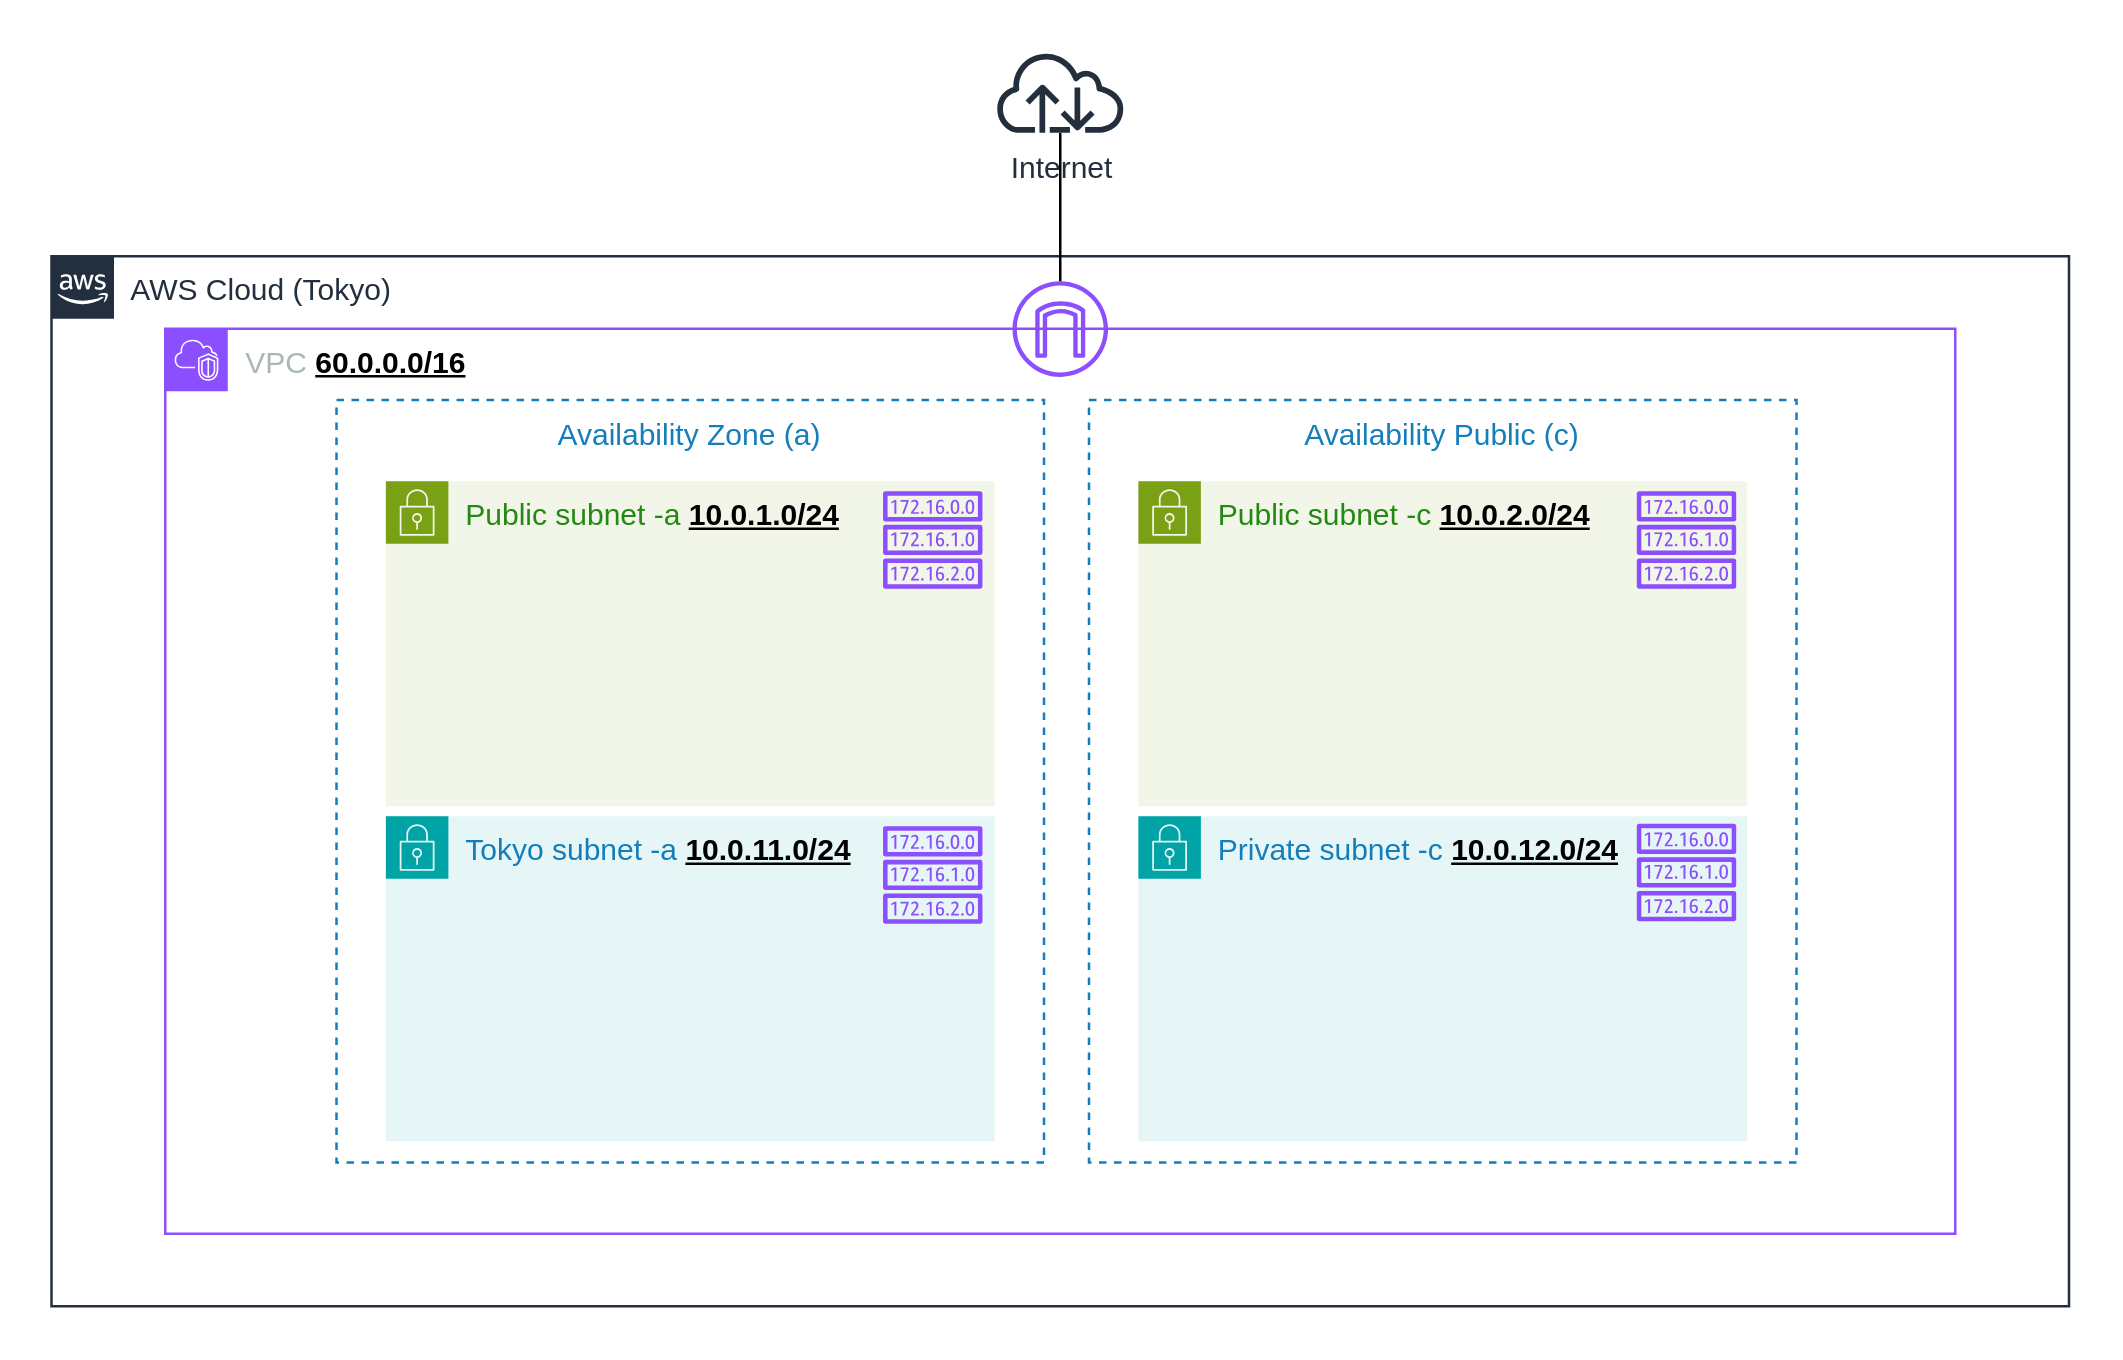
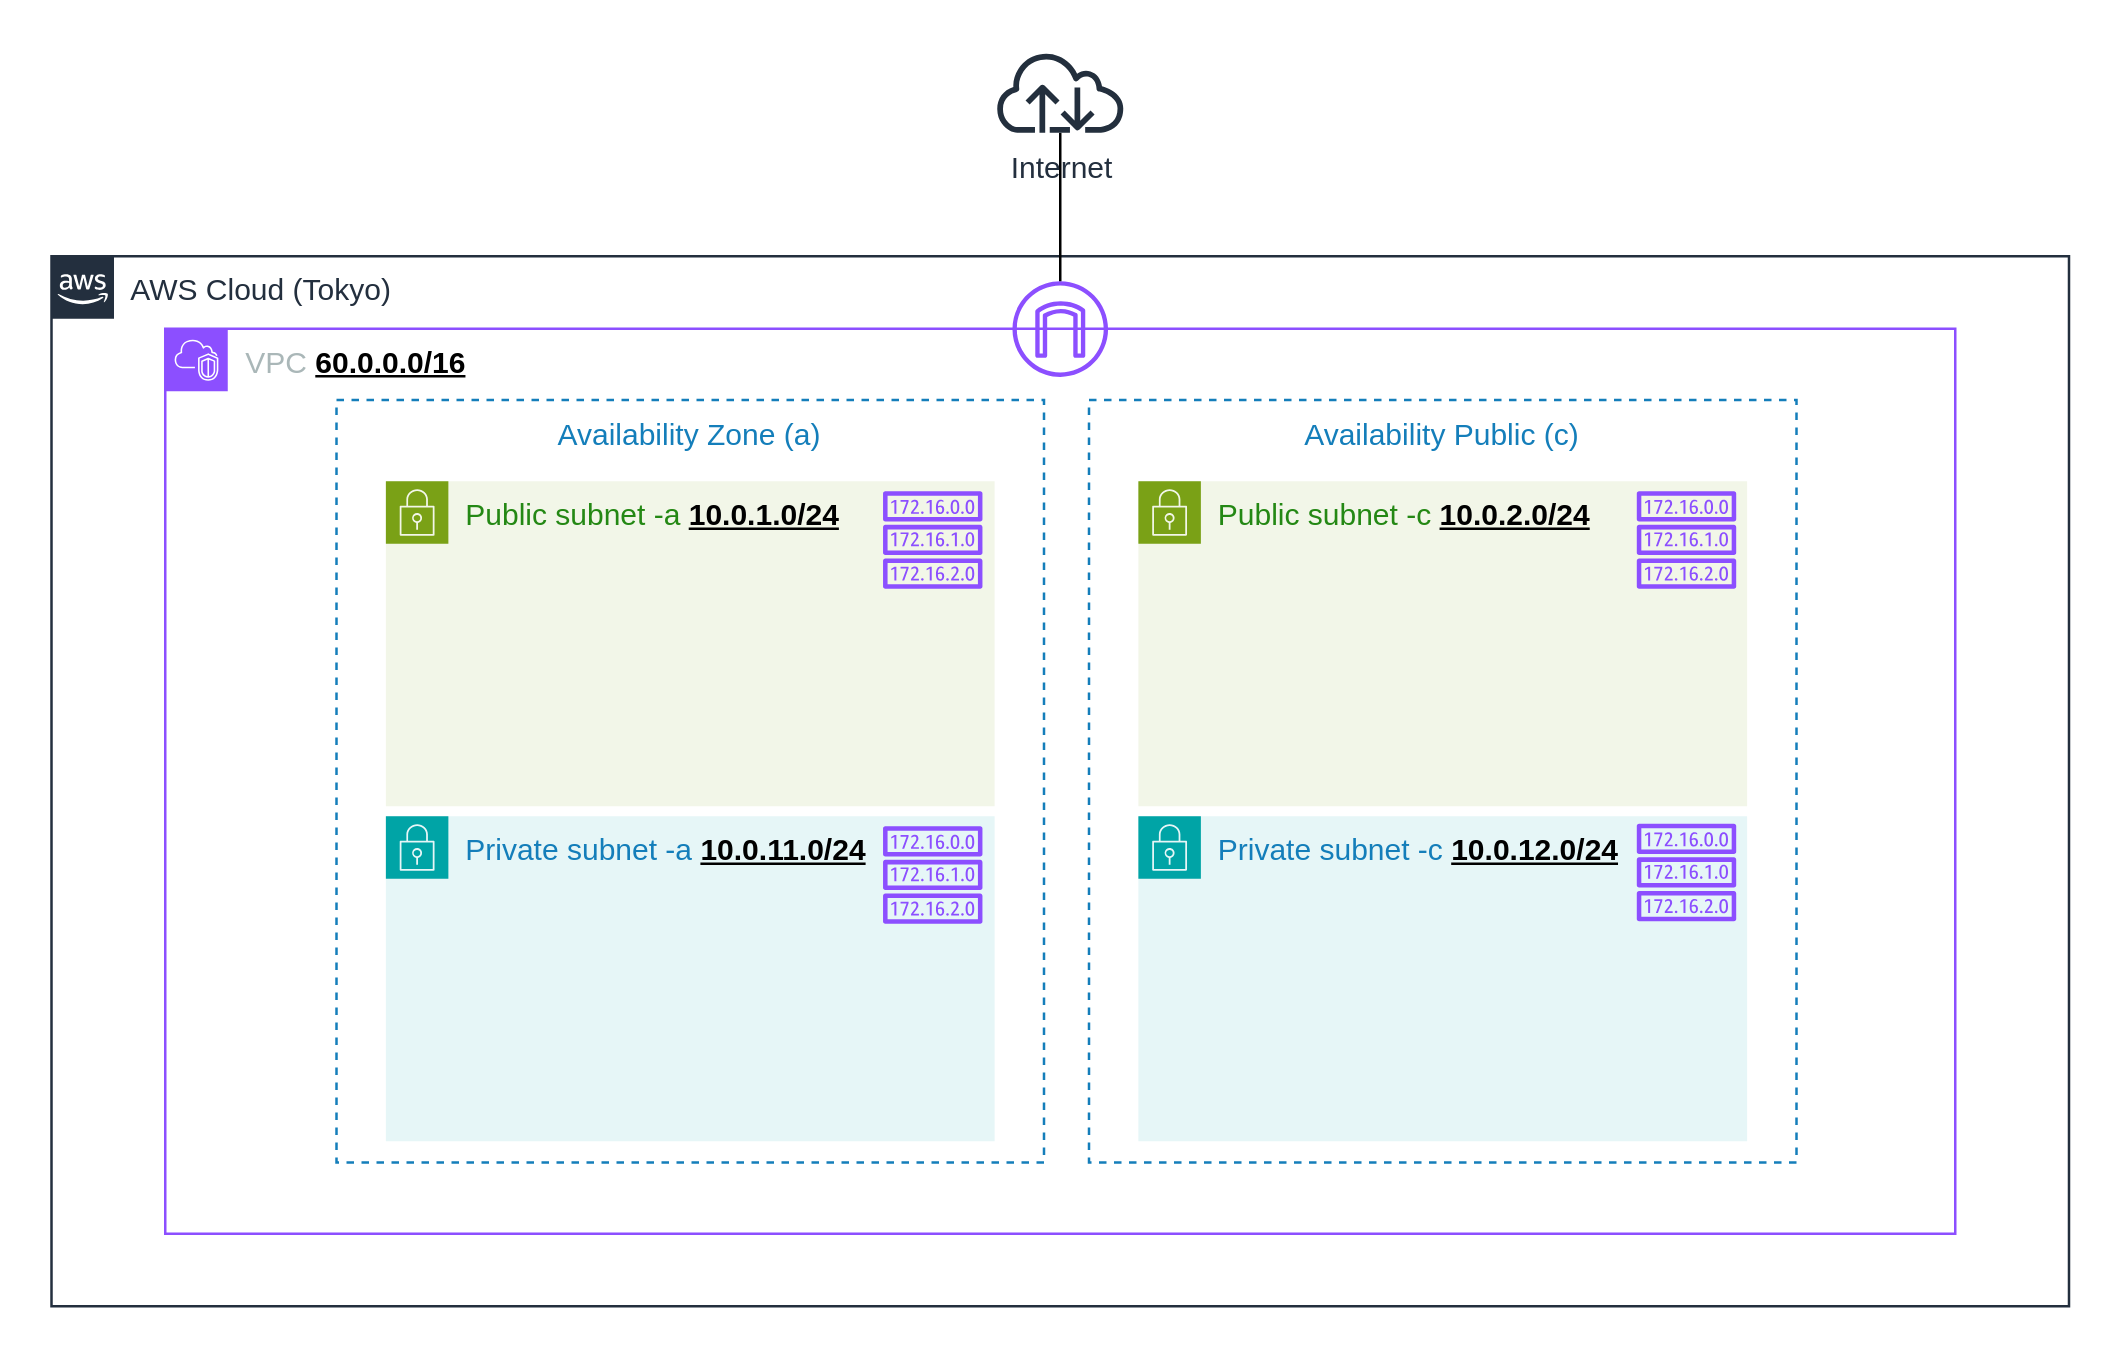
(682, 852) -> (695, 852)
